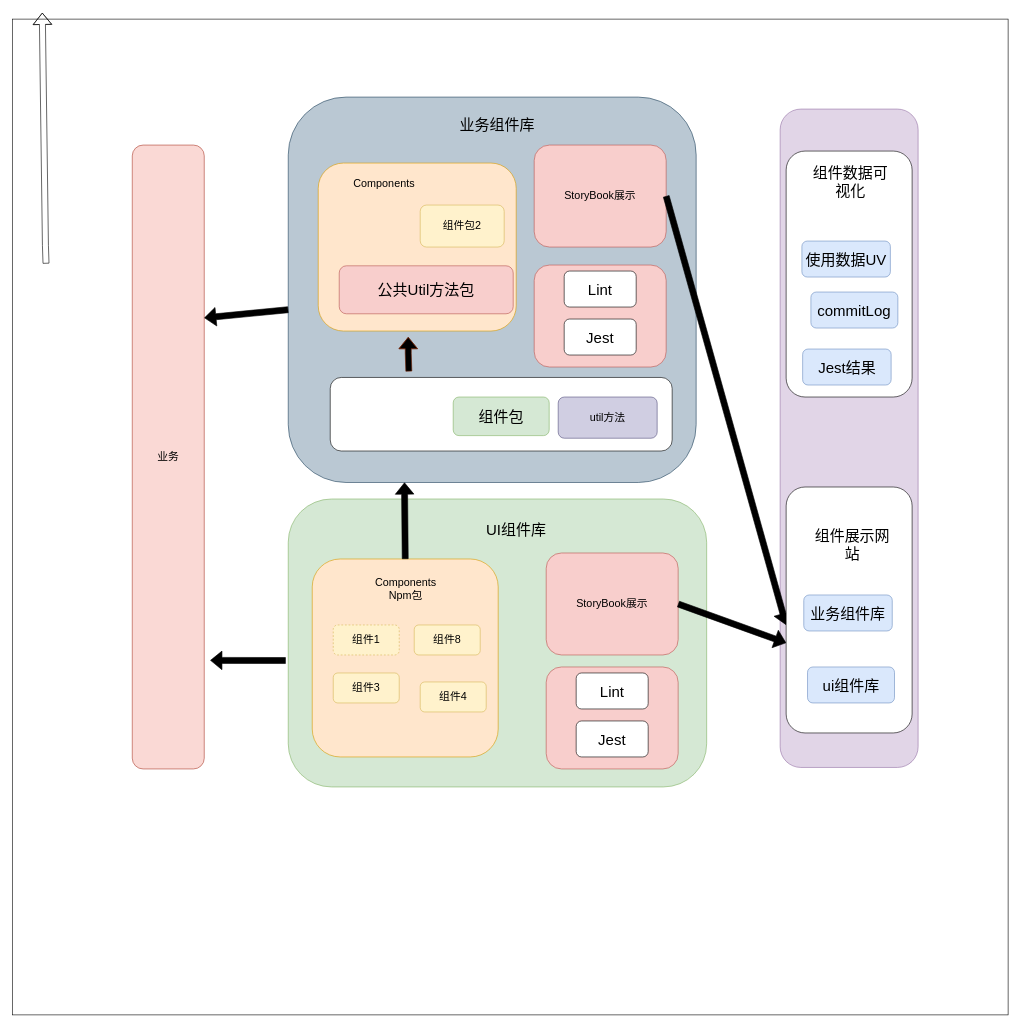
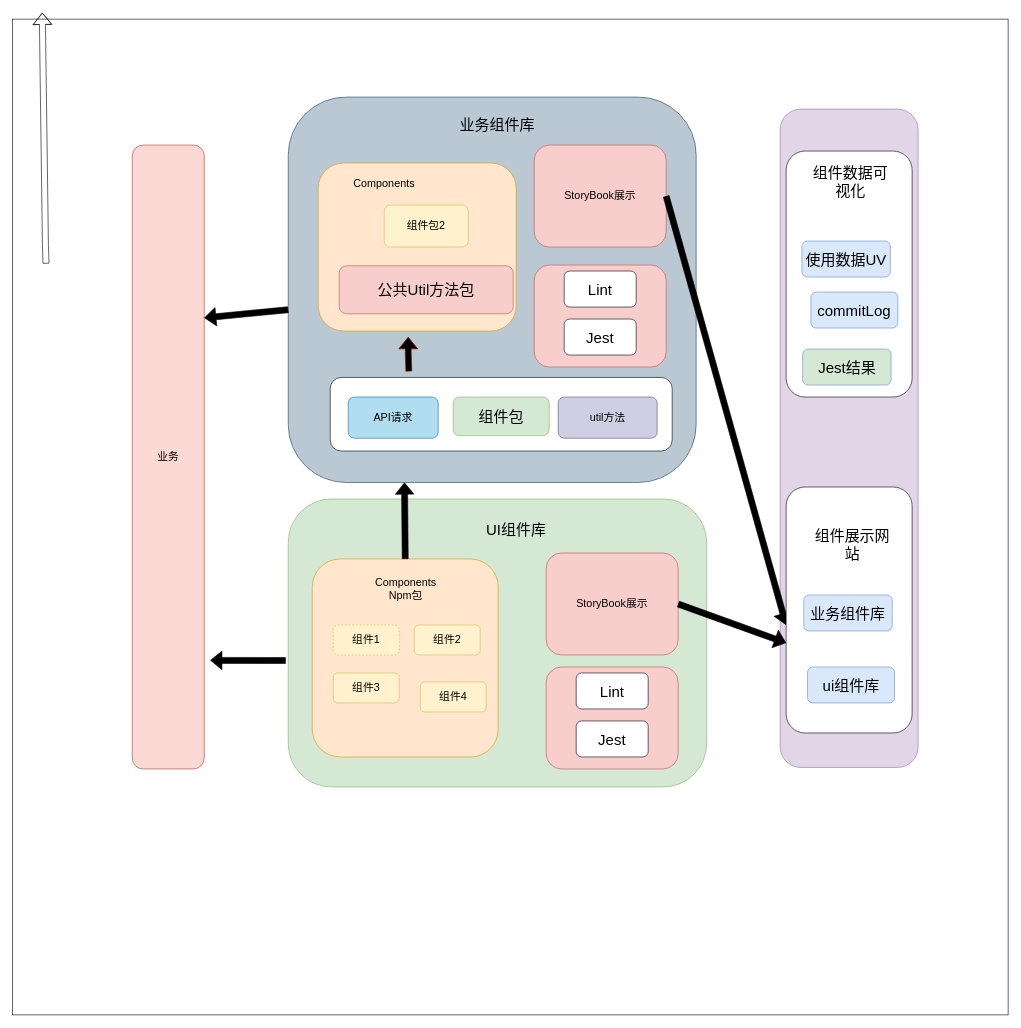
(462, 226) -> (426, 226)
(847, 367) -> (847, 367)
none -> (393, 418)
(447, 640) -> (447, 640)
